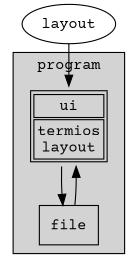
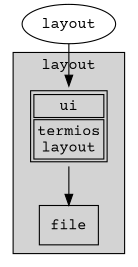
(69, 65) -> (69, 65)
(76, 191) -> none
